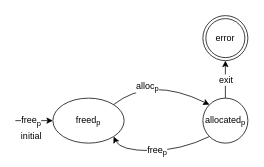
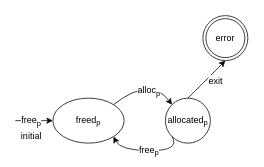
(225, 120) -> (188, 120)
